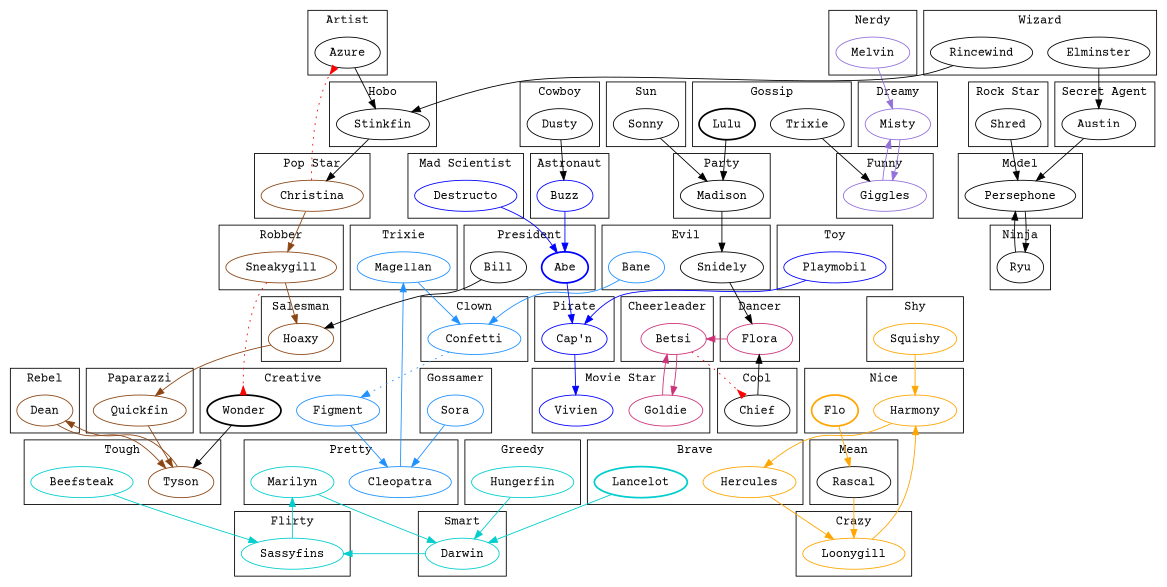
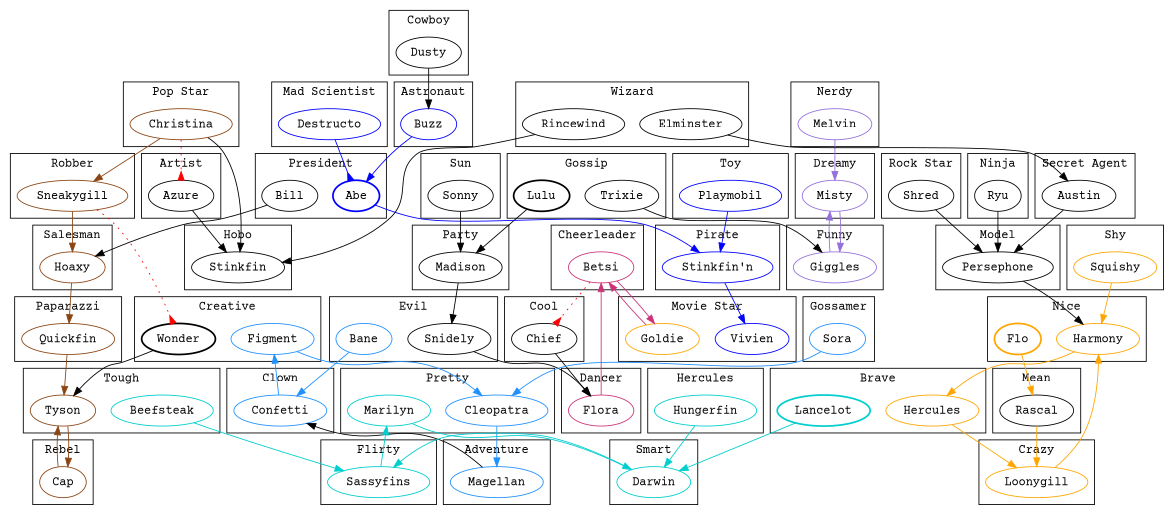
(348, 159) -> (237, 186)
(540, 230) -> (343, 159)
(1026, 231) -> (1056, 302)
(404, 235) -> (497, 450)
(438, 303) -> (403, 433)
(574, 339) -> (718, 267)
(409, 372) -> (277, 379)
(45, 411) -> (63, 482)
(666, 411) -> (662, 339)
(523, 450) -> (706, 378)
